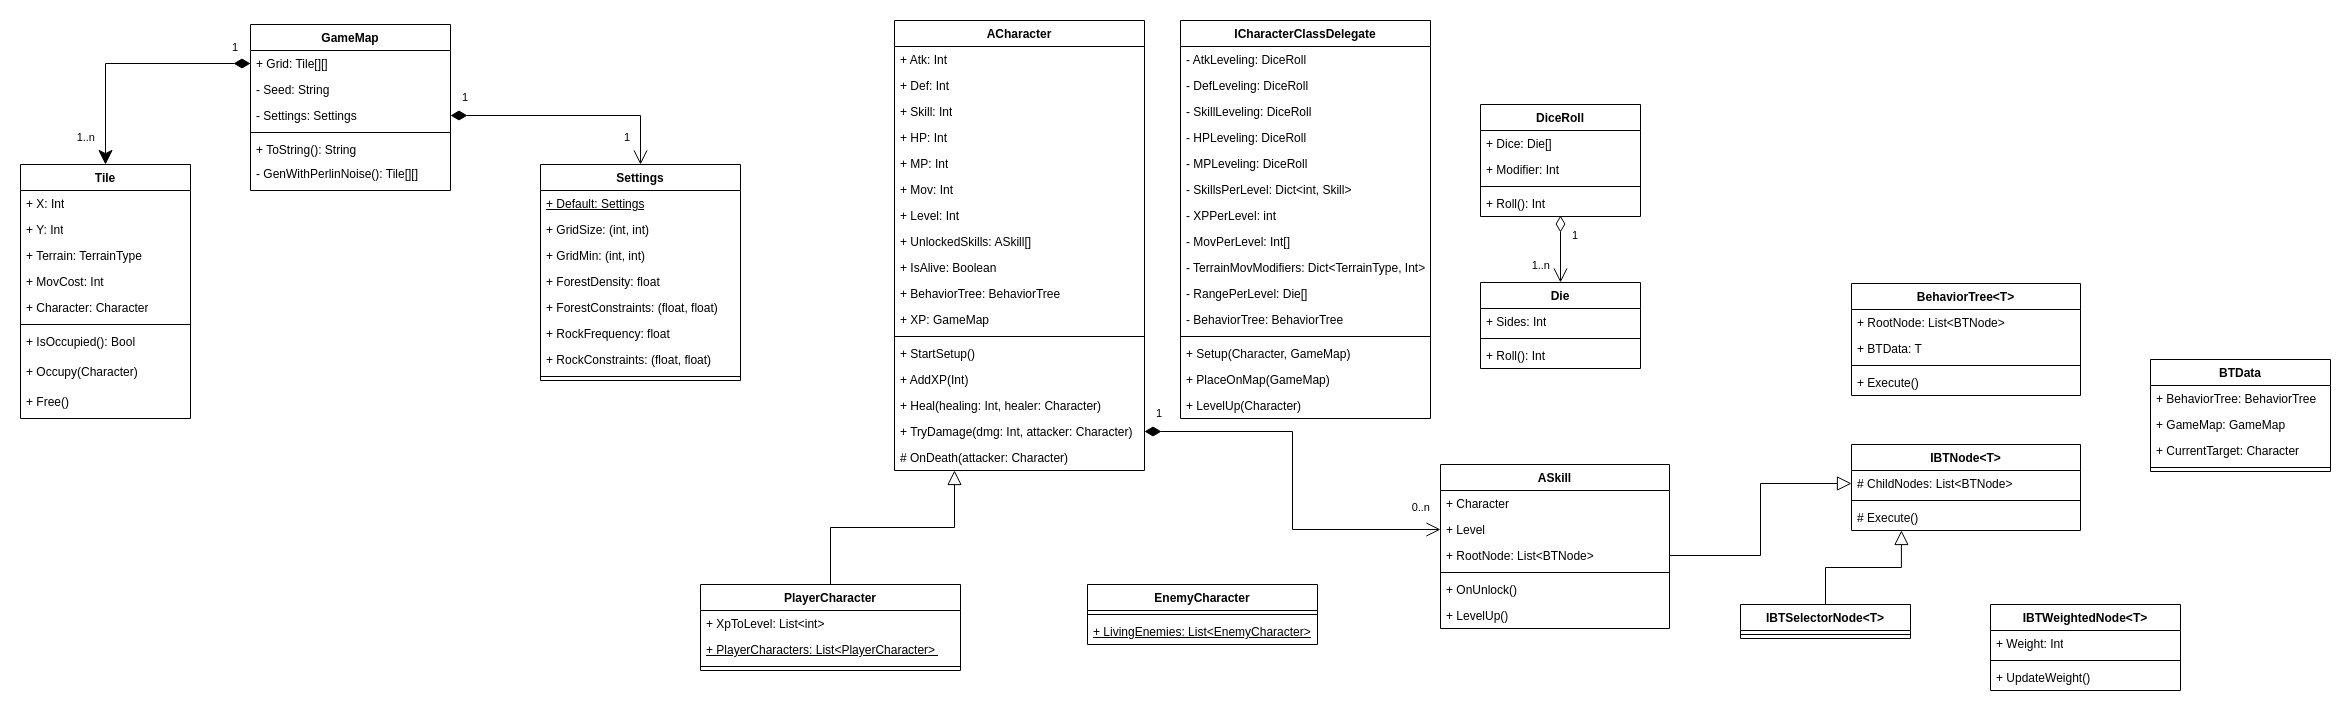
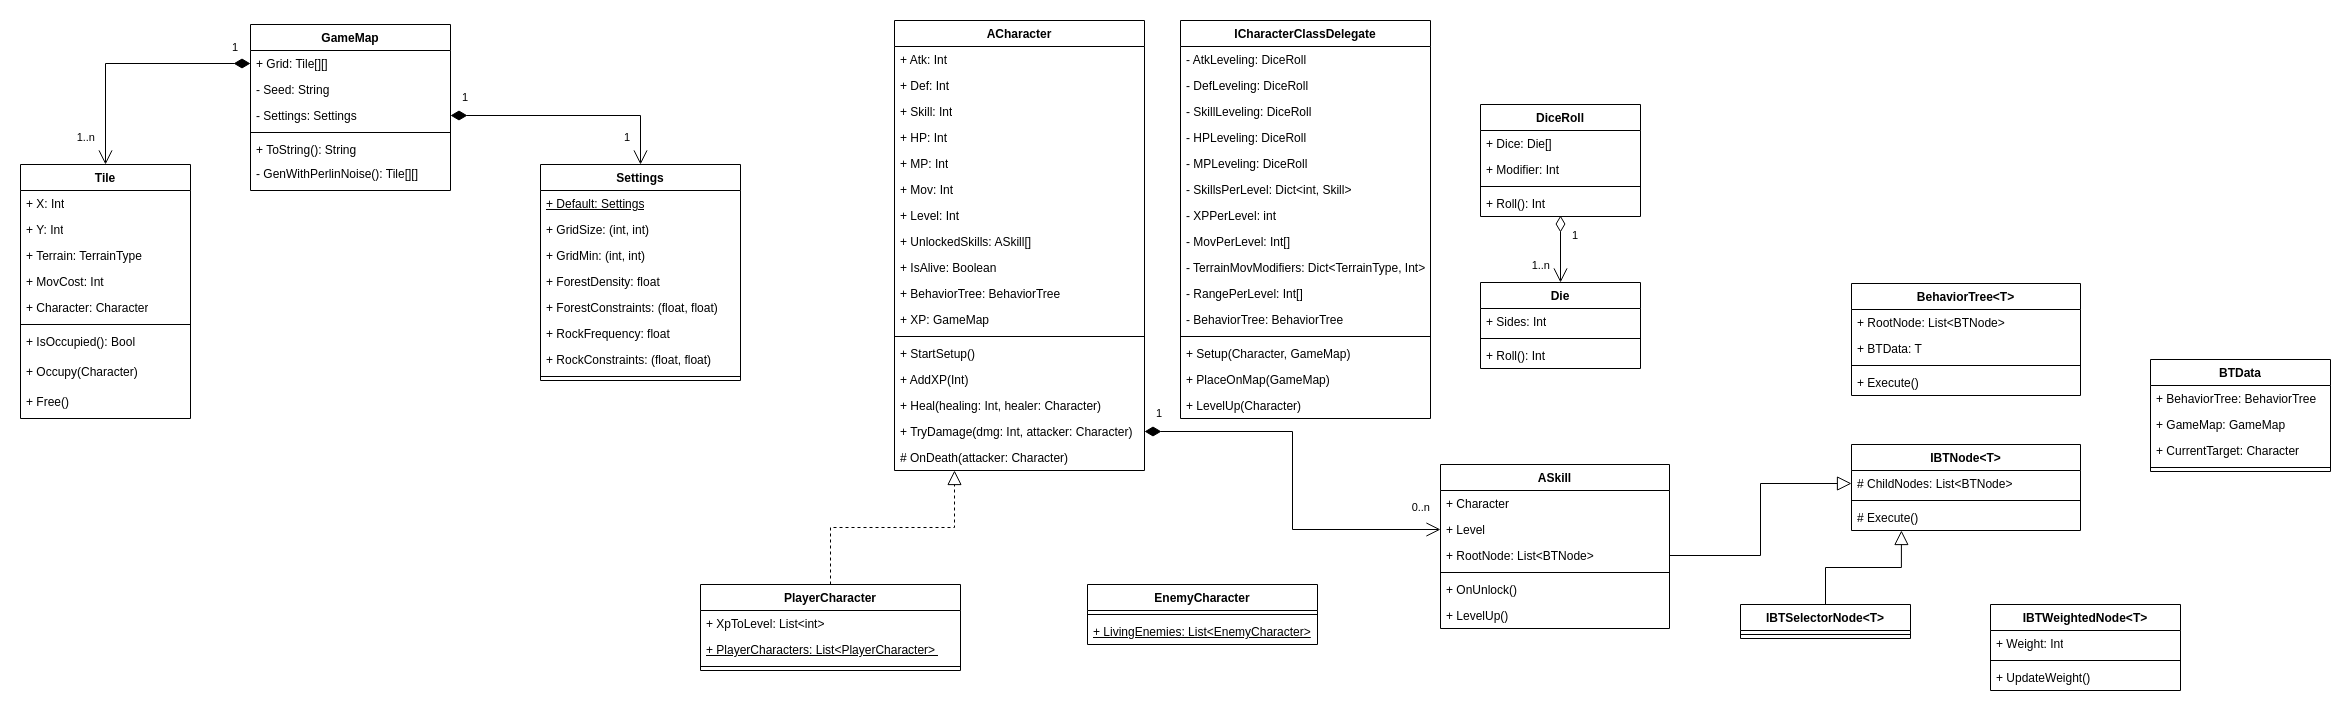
(106, 152) -> (106, 155)
(1253, 295) -> (1254, 295)
(886, 528) -> (886, 528)
